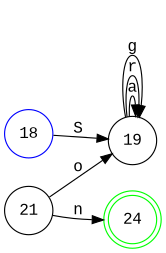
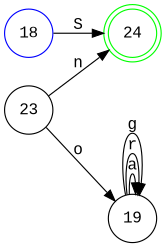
(75, 137) -> (73, 33)
(29, 211) -> (29, 110)
